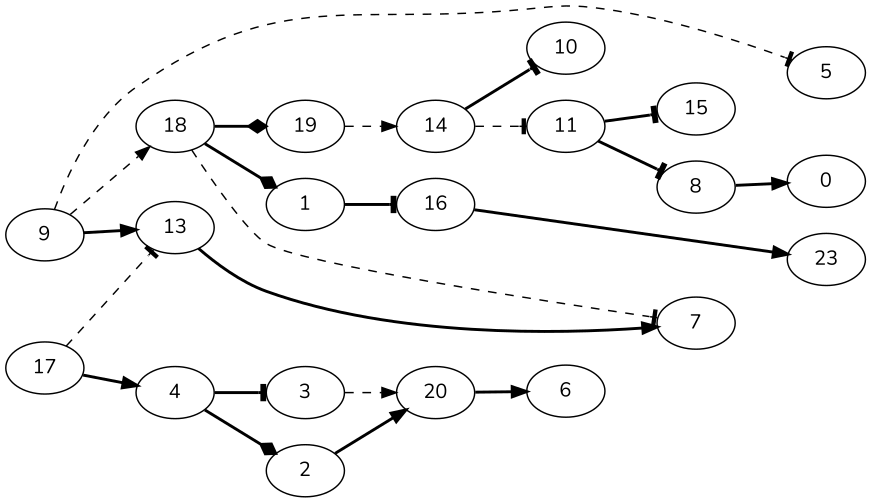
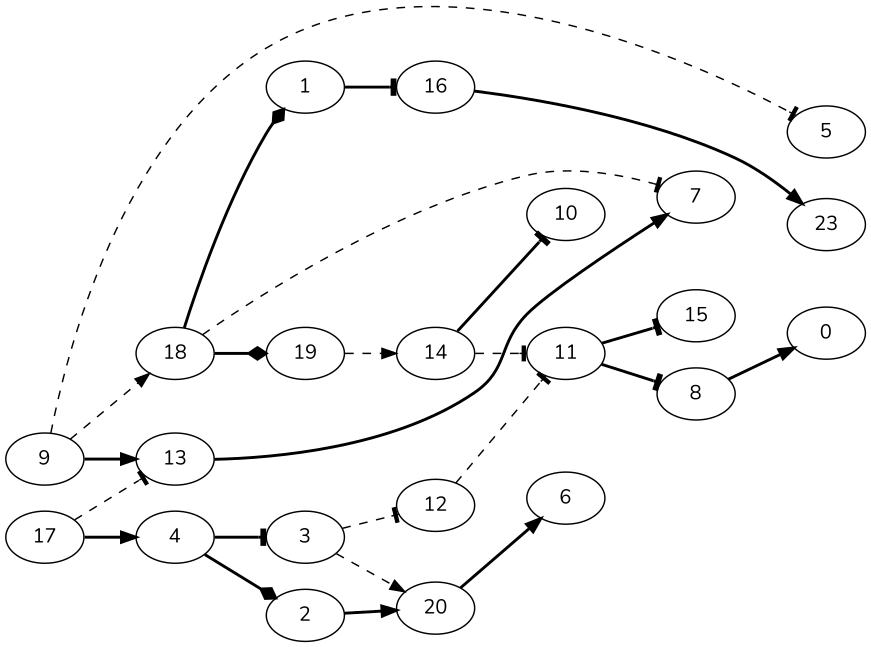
none -> (436, 505)
